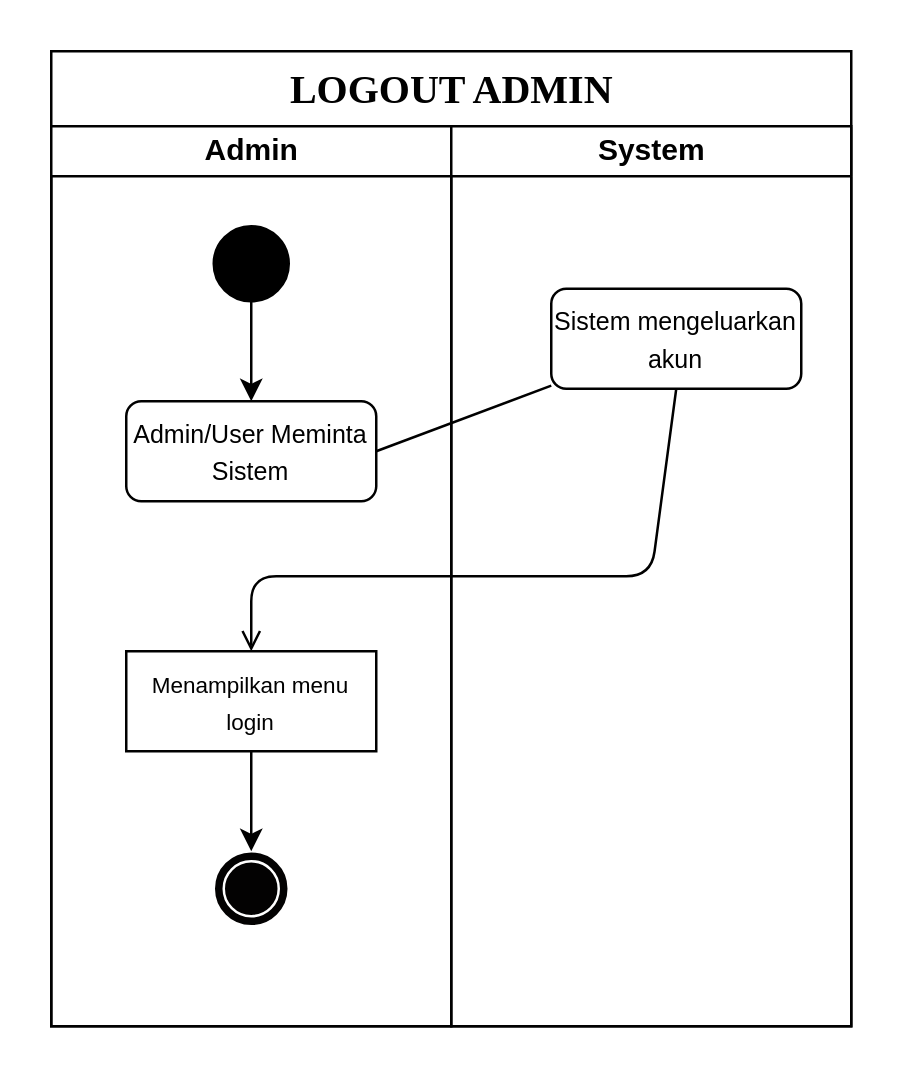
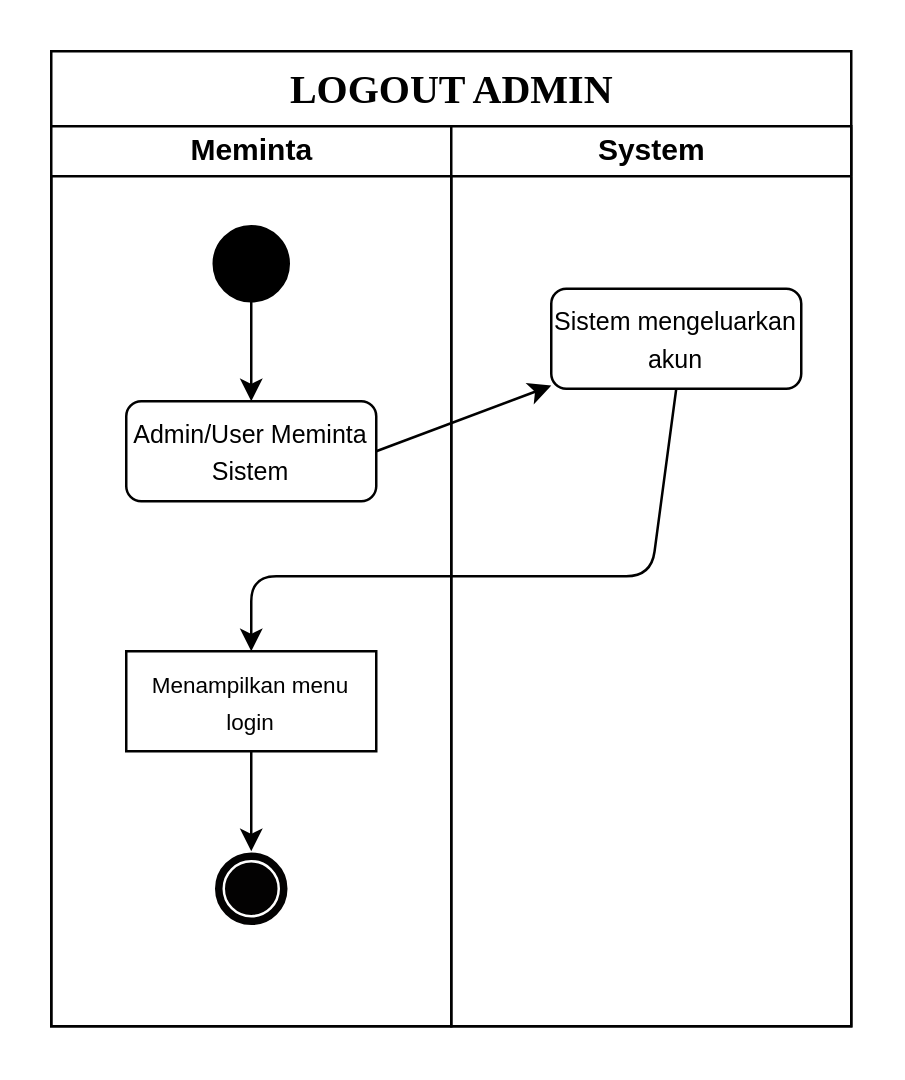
(253, 151) -> (253, 151)
(542, 389) -> (534, 392)
(251, 637) -> (251, 633)
